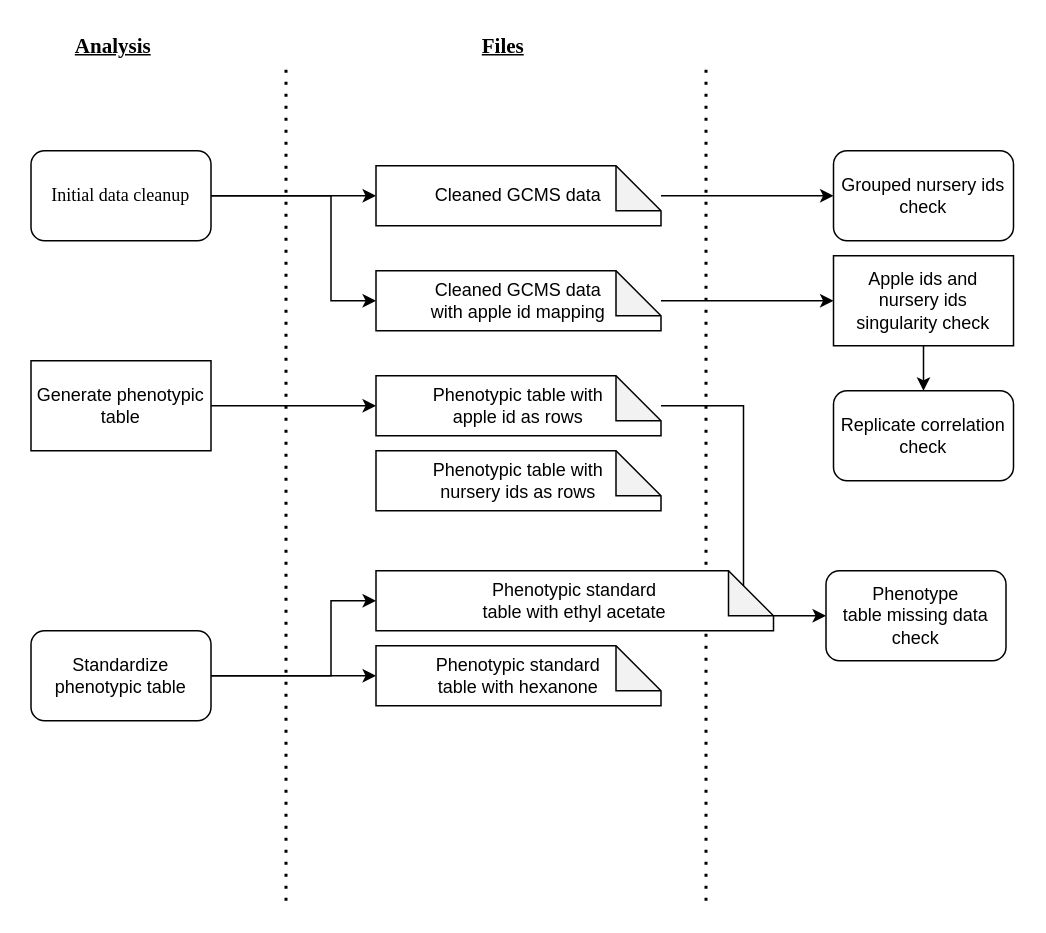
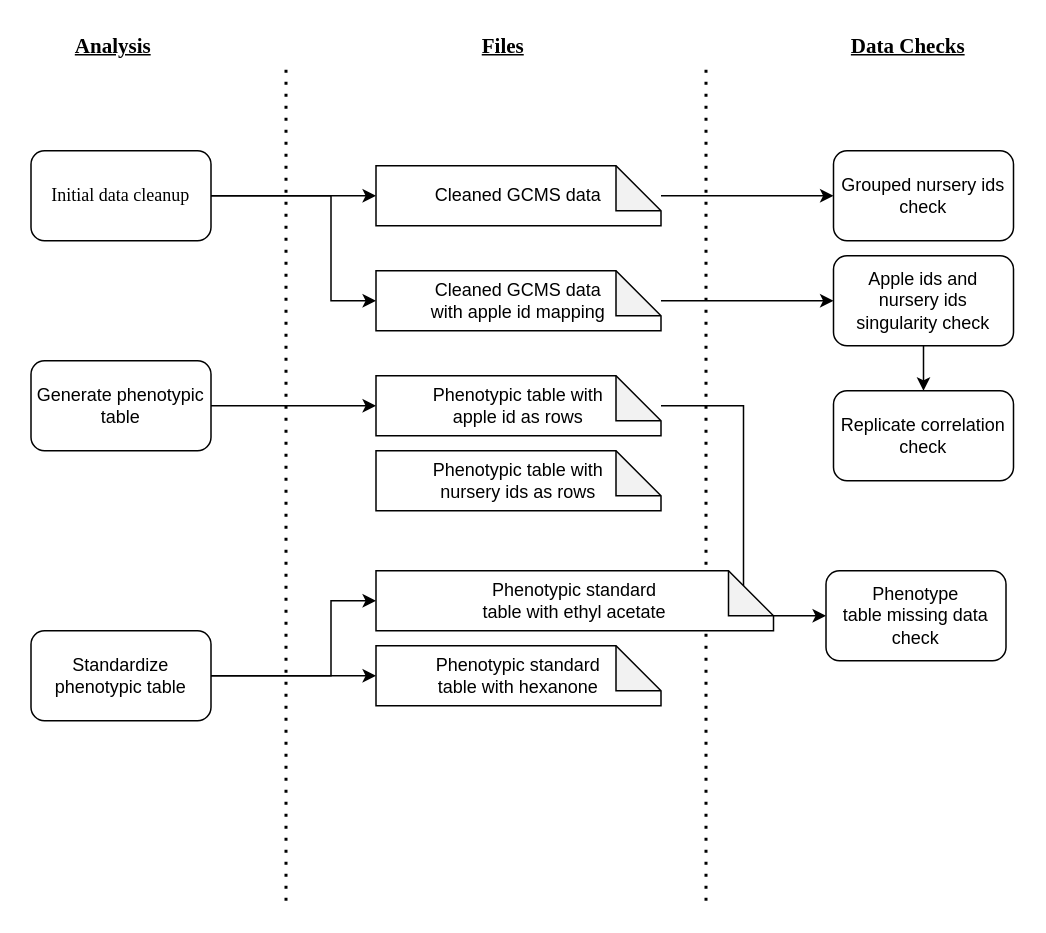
none -> (908, 46)
(923, 301) -> (923, 301)
(121, 406) -> (121, 406)
